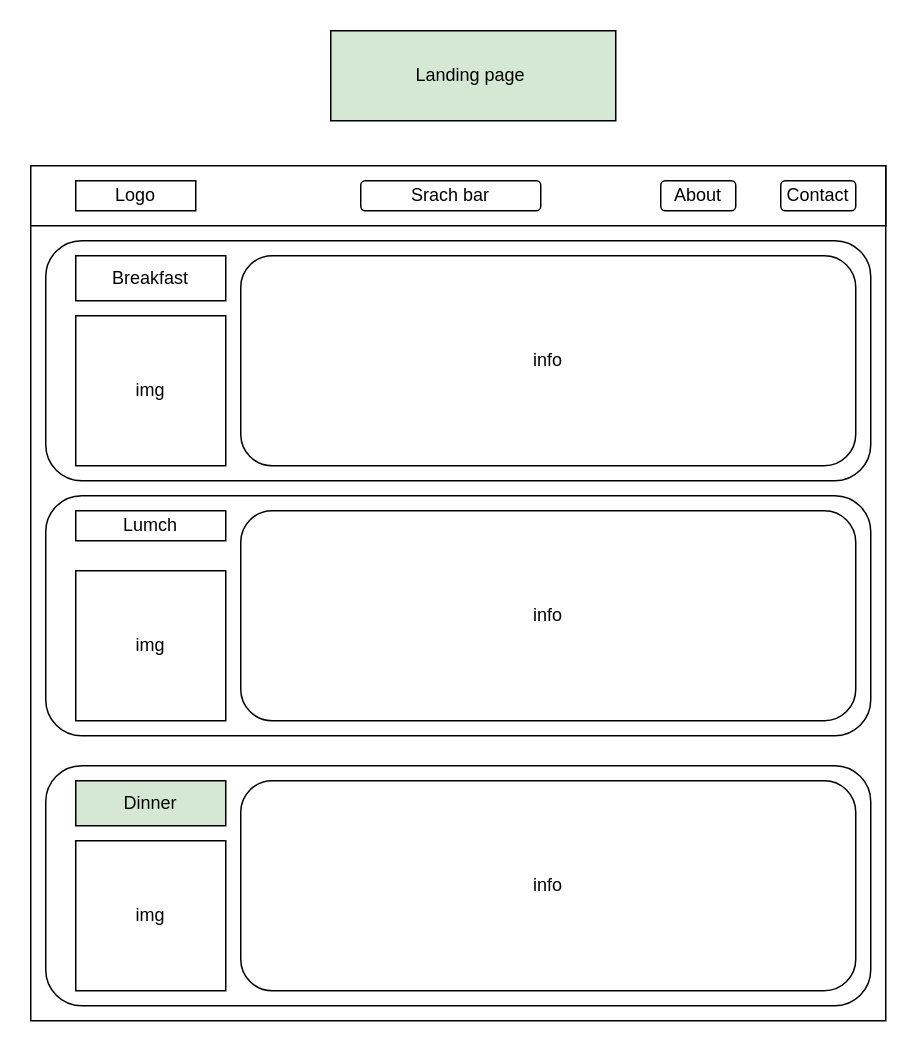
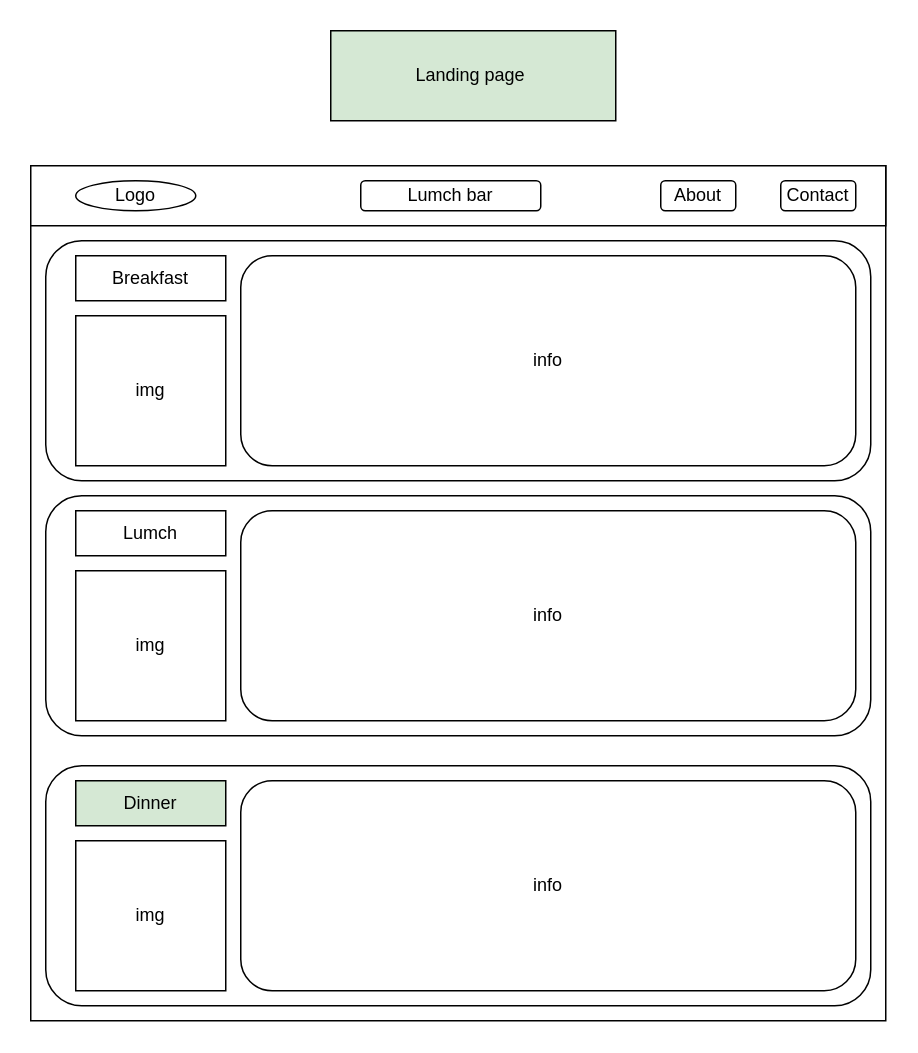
(136, 196) -> (136, 196)
(451, 196) -> (451, 196)
(151, 526) -> (151, 533)
